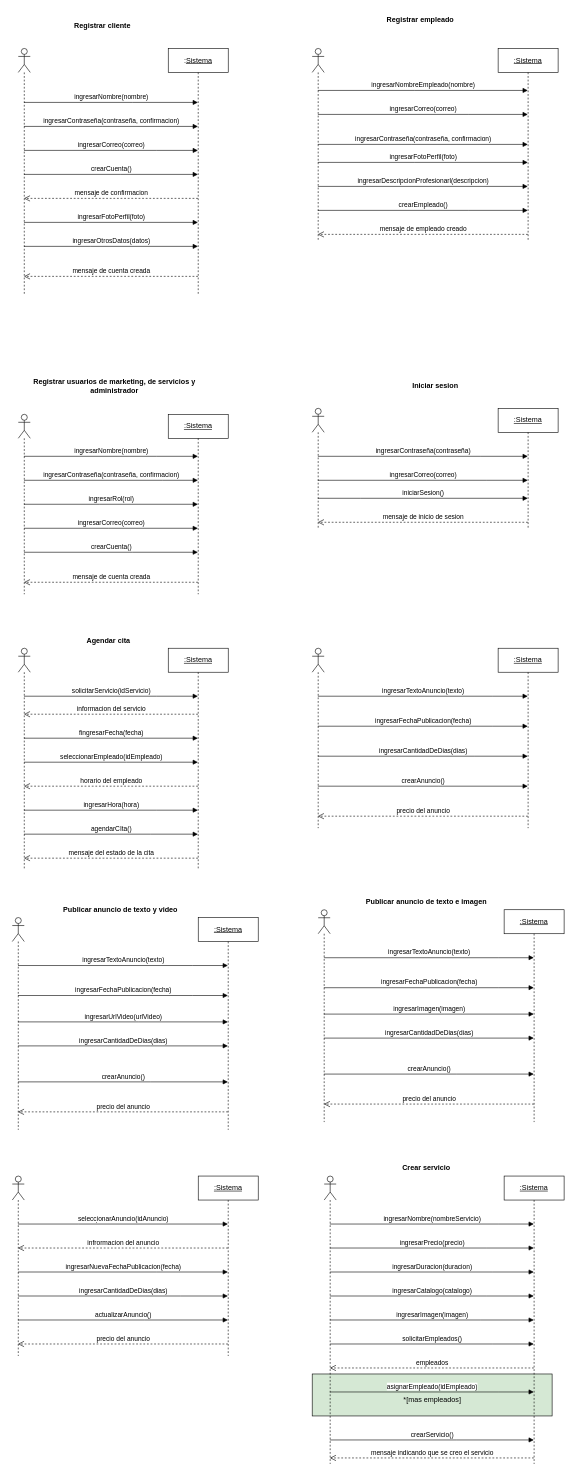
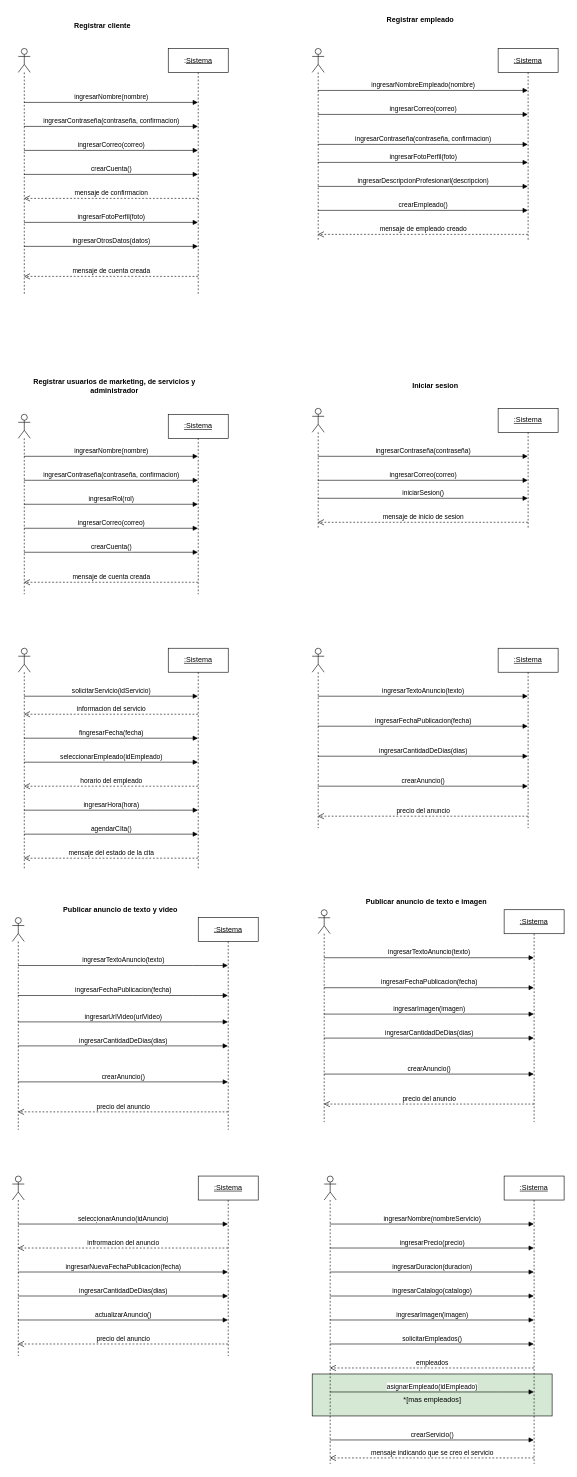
(108, 641) -> none
(426, 1169) -> none
